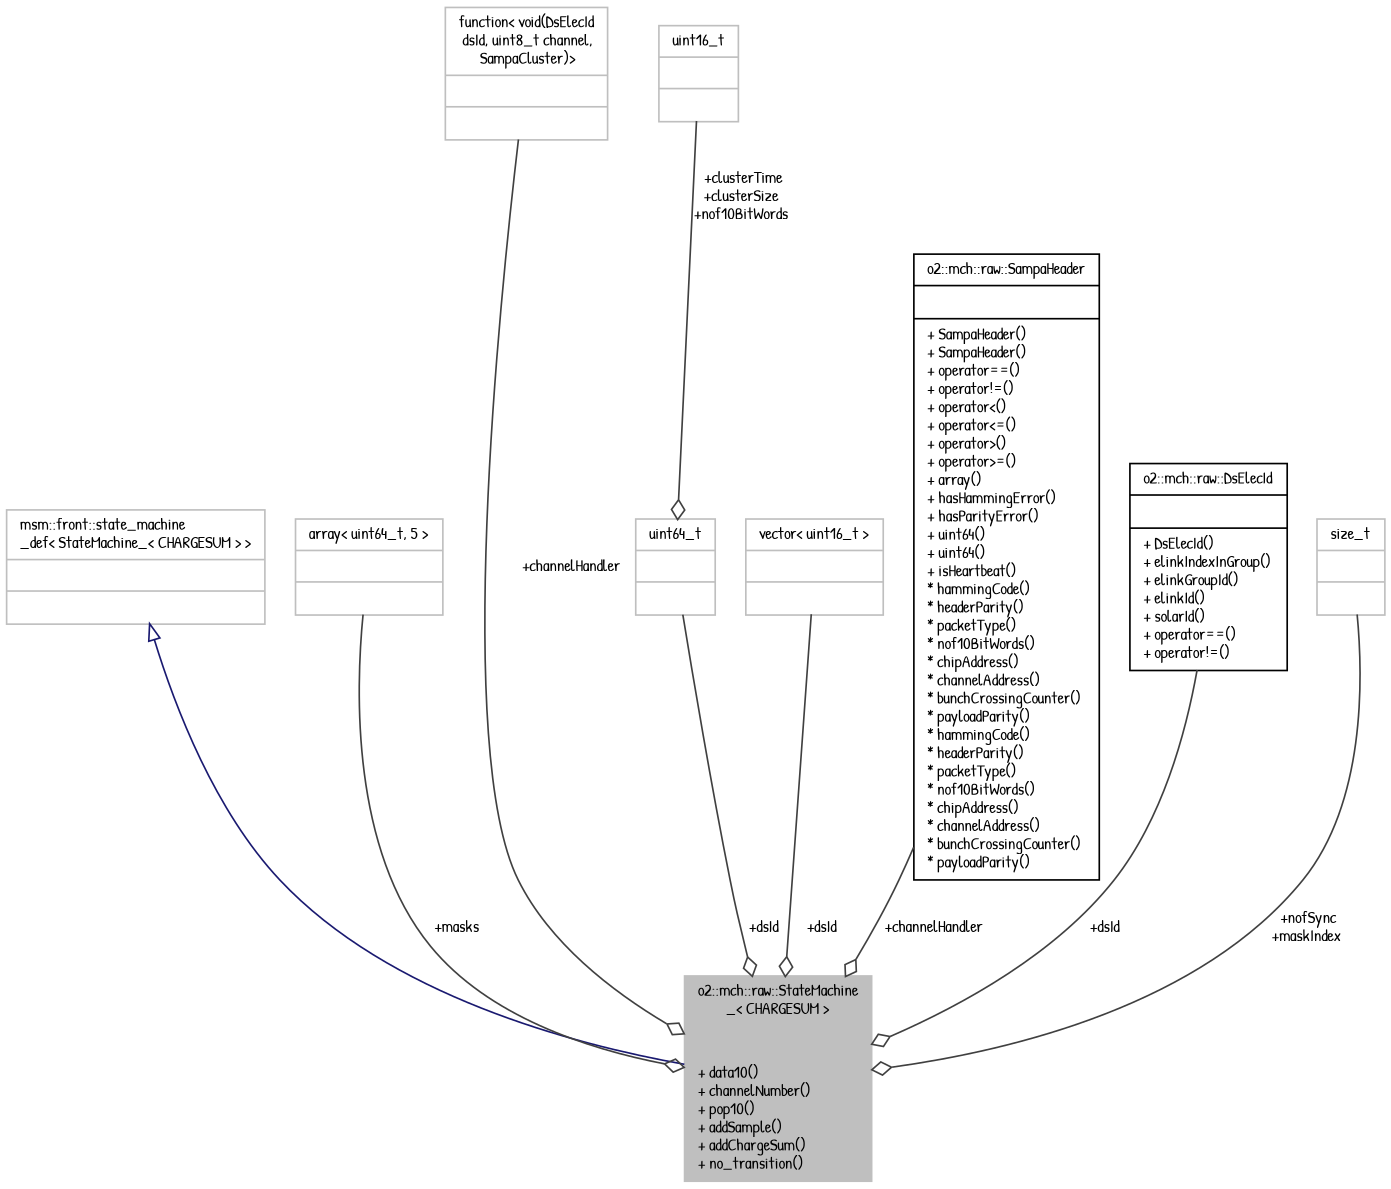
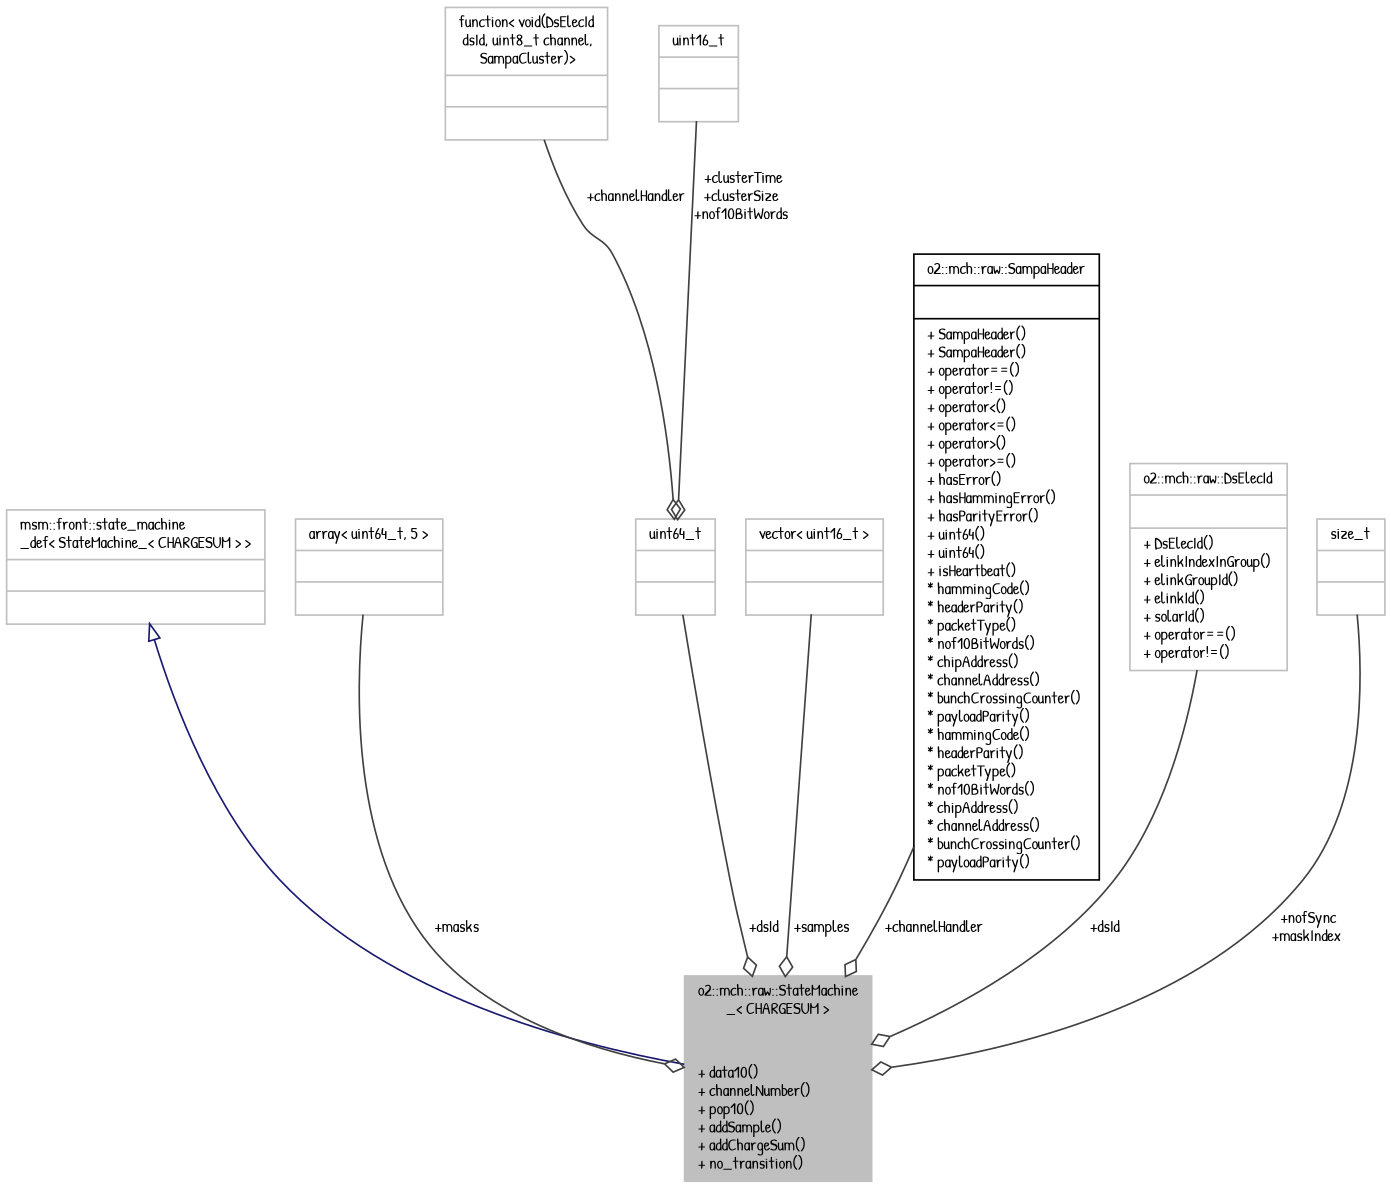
(955, 480) -> (965, 480)
(1209, 567) -> (1209, 567)
(485, 615) -> (636, 308)
(820, 928) -> (820, 928)
